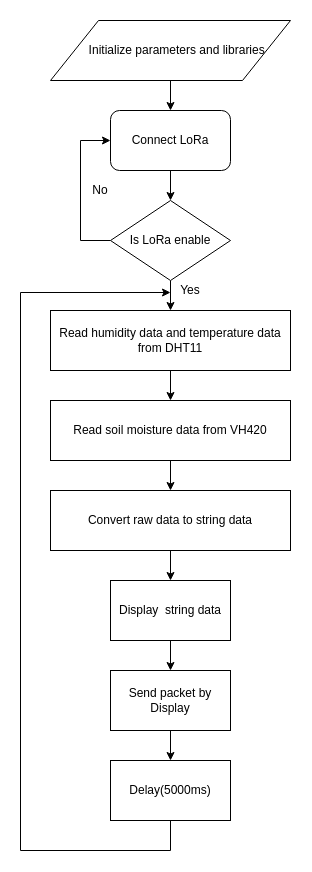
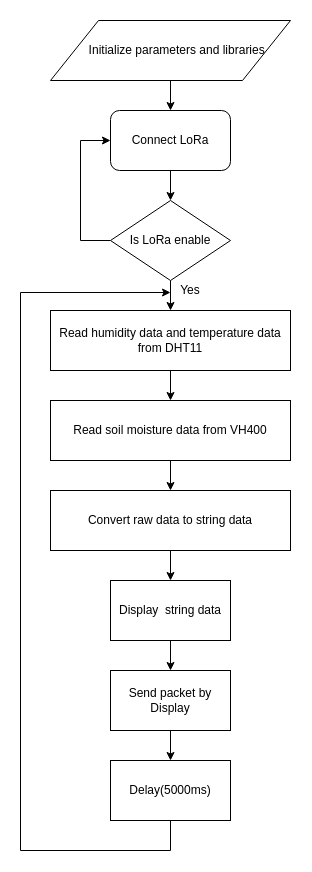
(101, 191) -> none
(171, 431) -> (171, 431)
